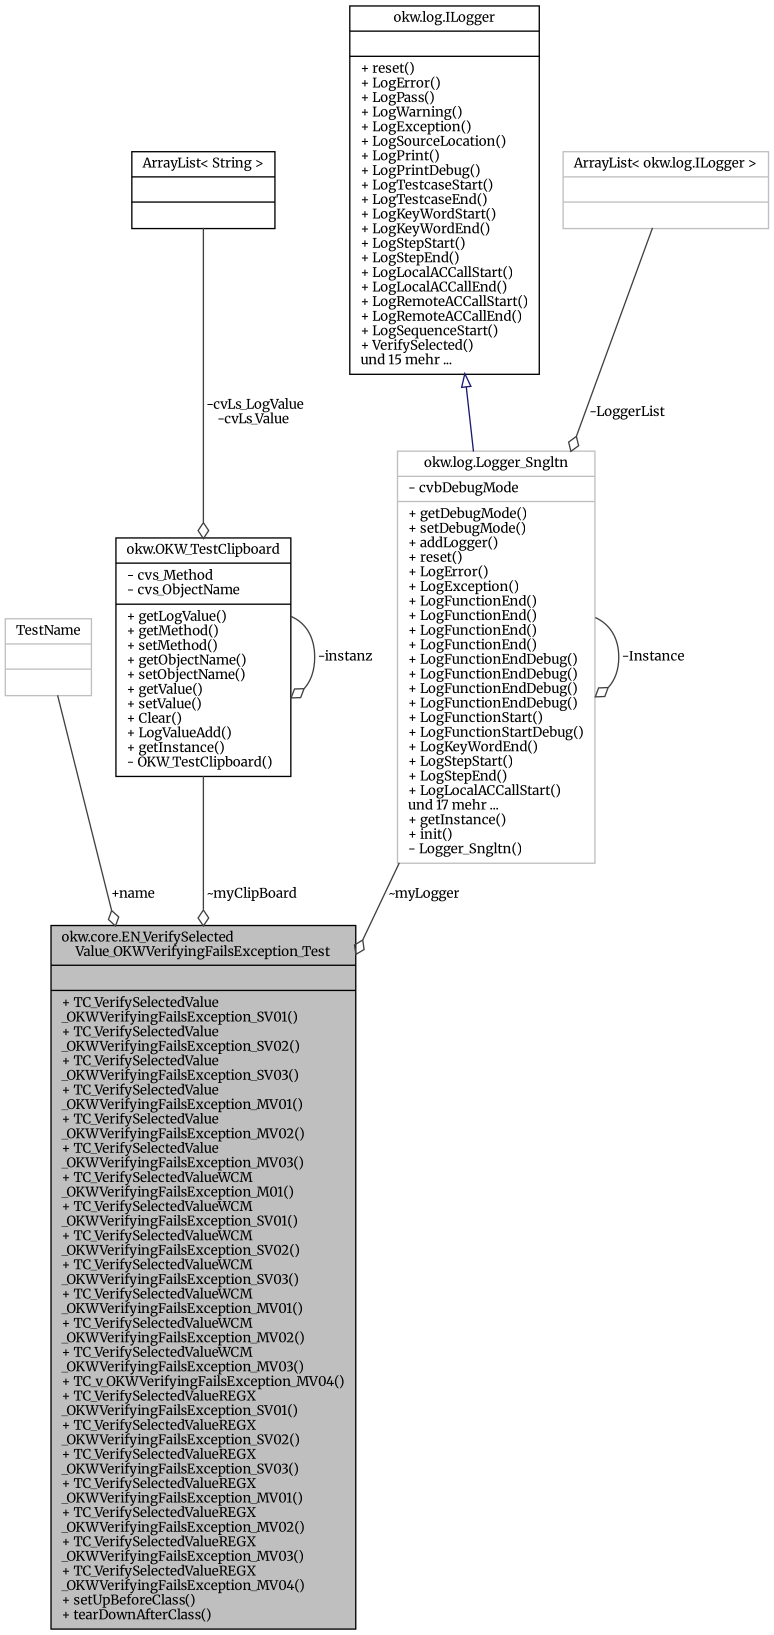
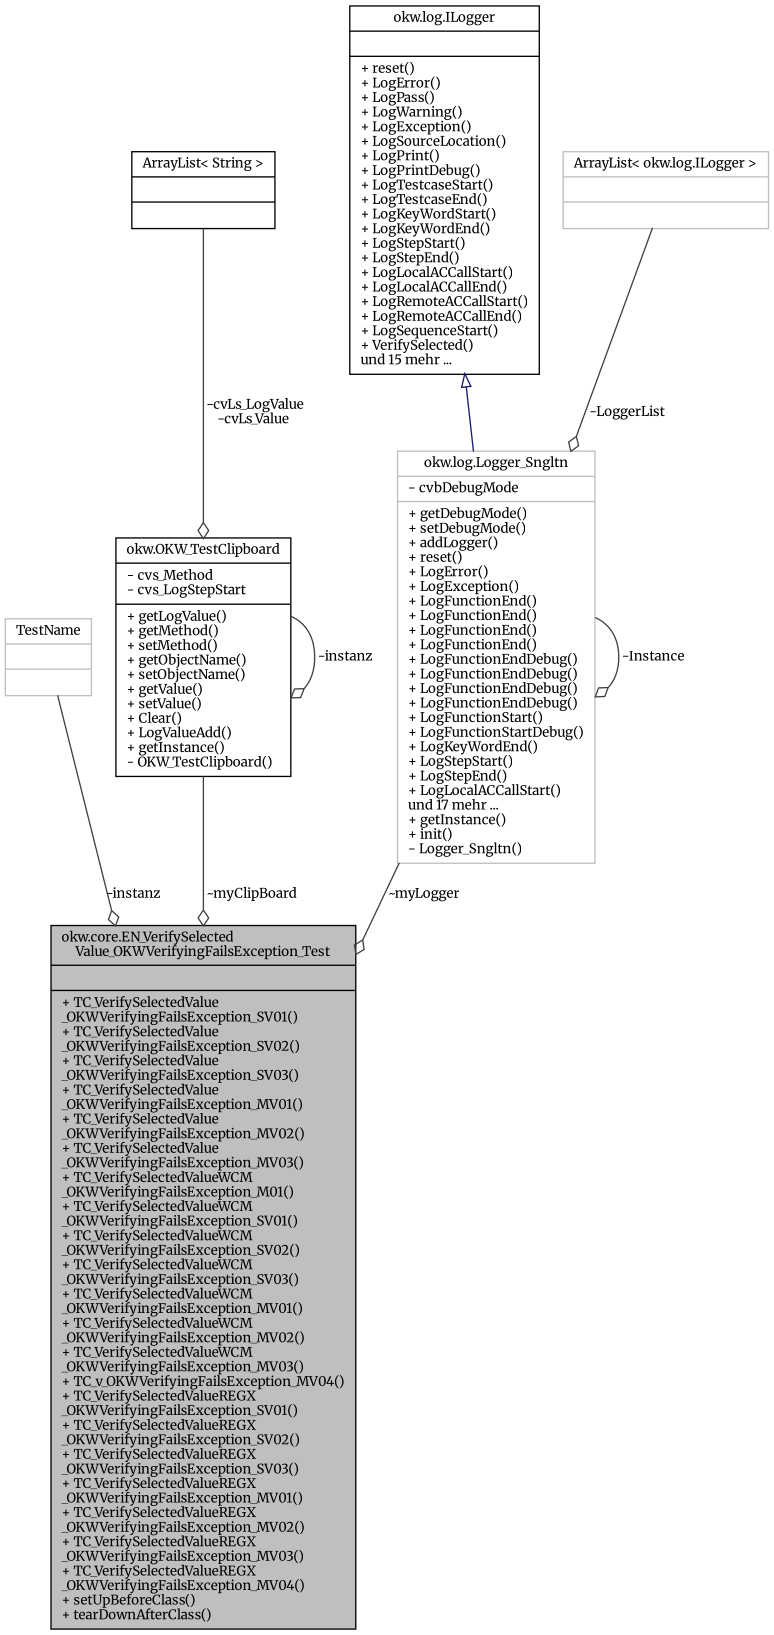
(184, 590) -> (187, 590)
(132, 894) -> (132, 894)
